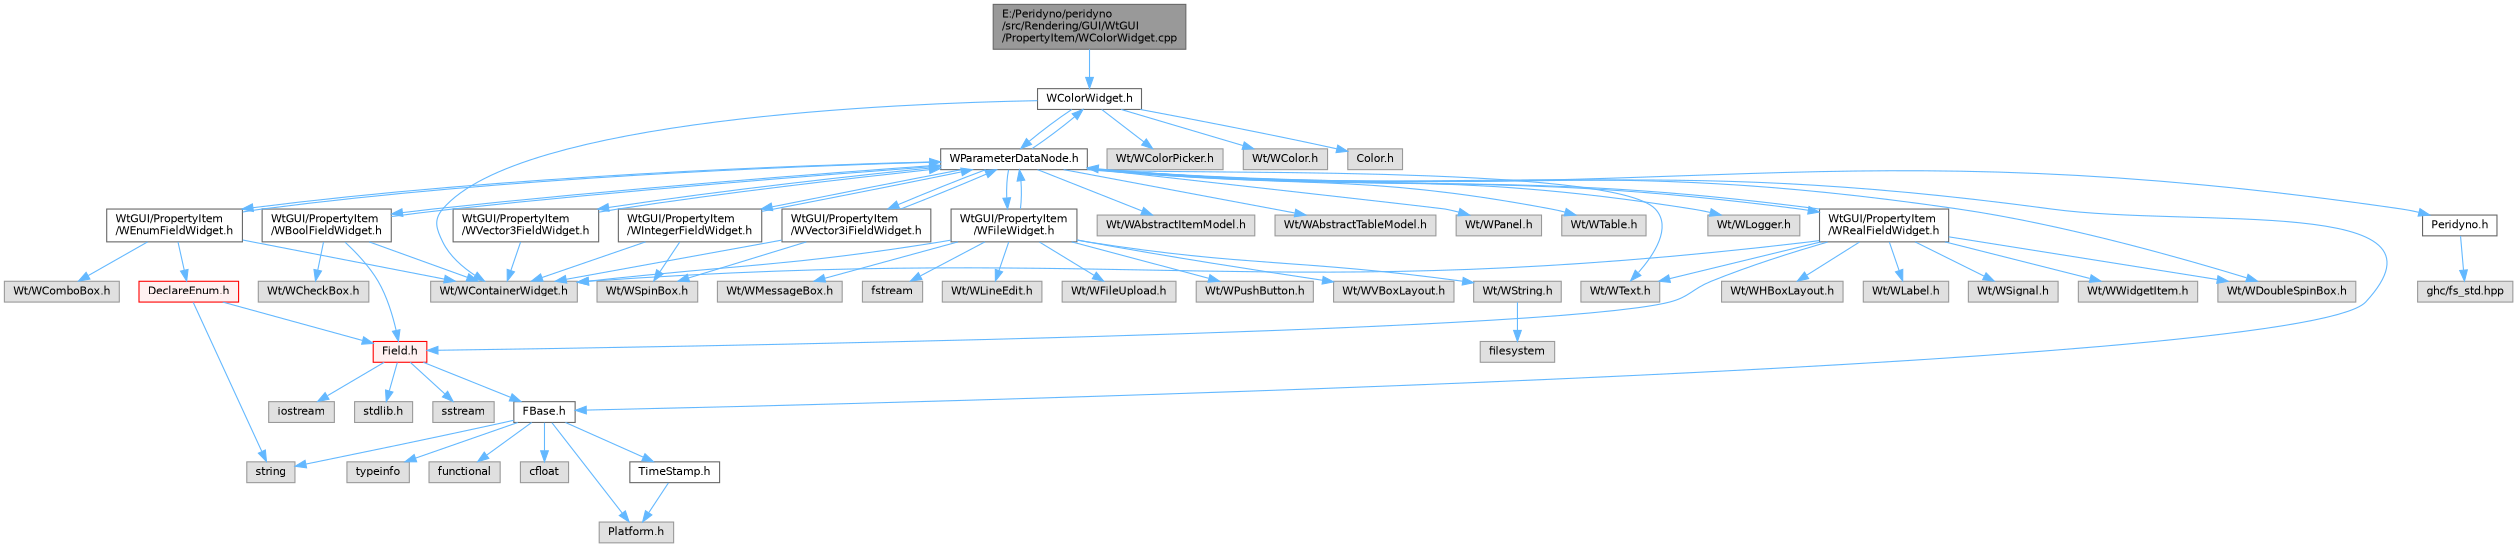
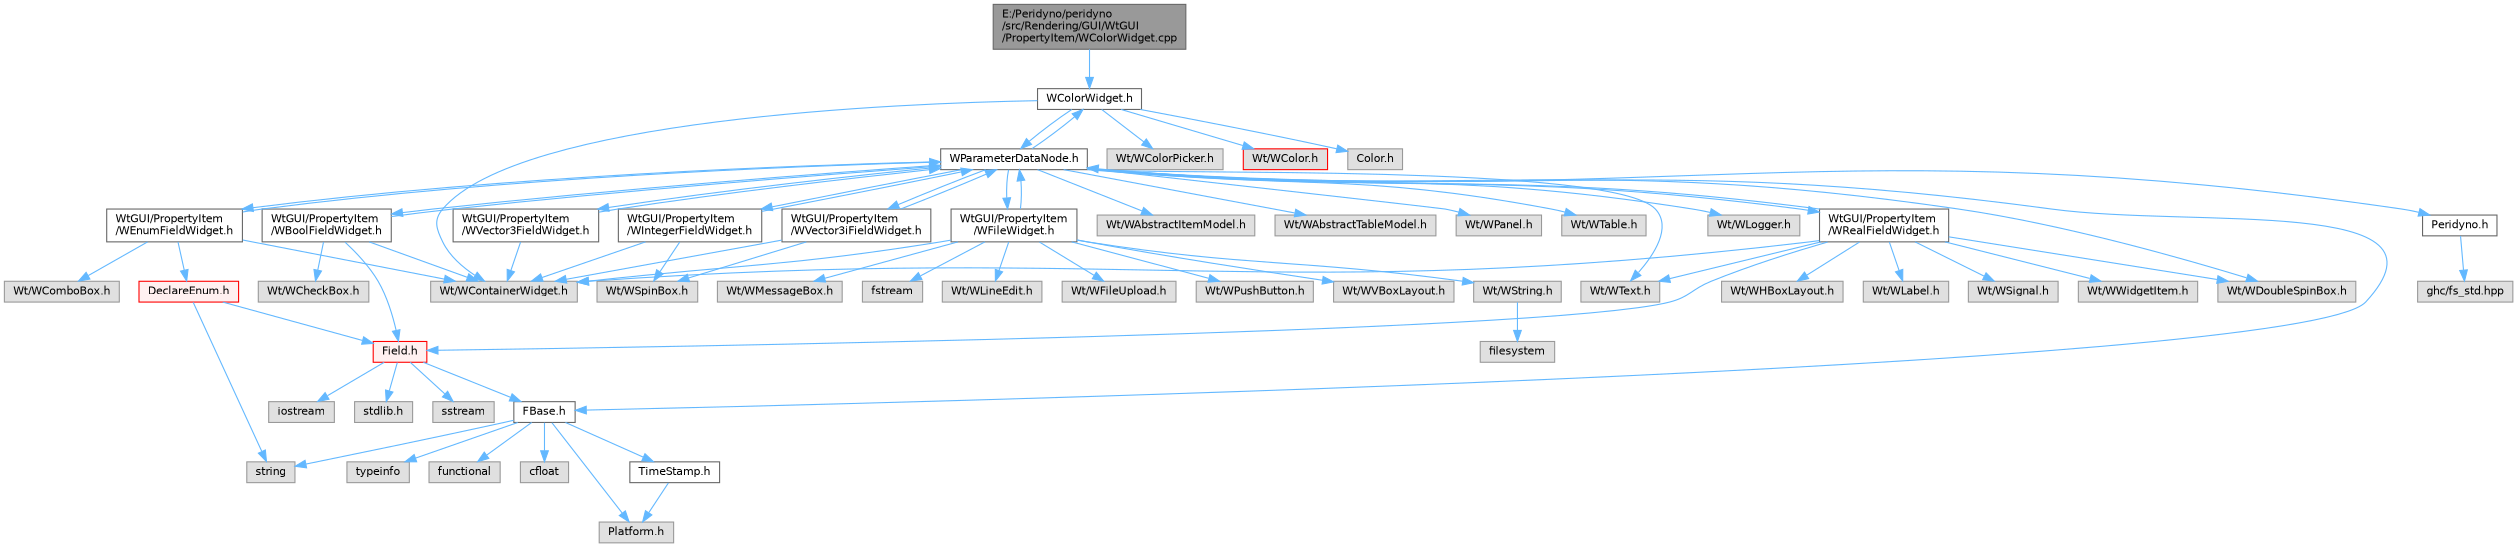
(1285, 159) -> (1285, 159)
